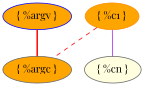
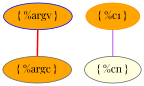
(80, 40) -> none
